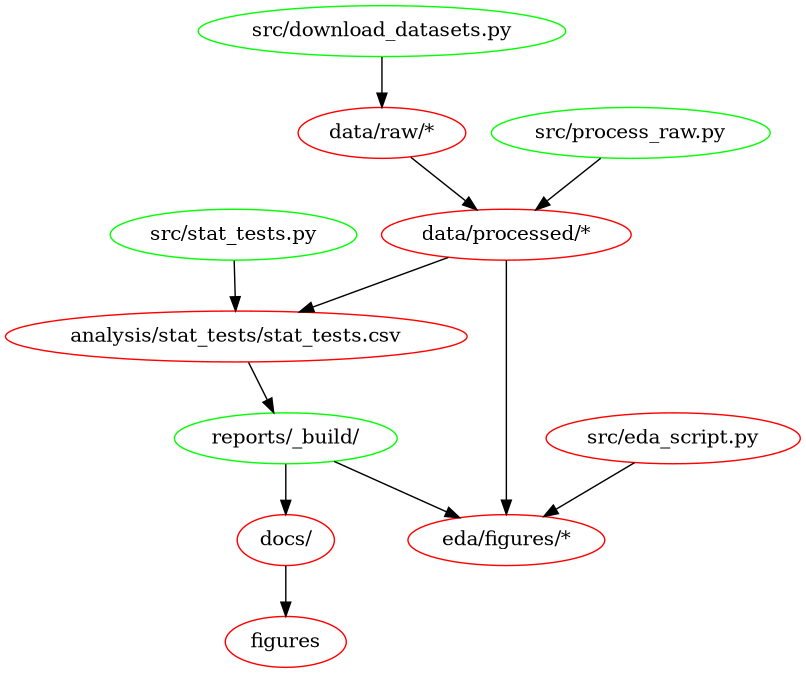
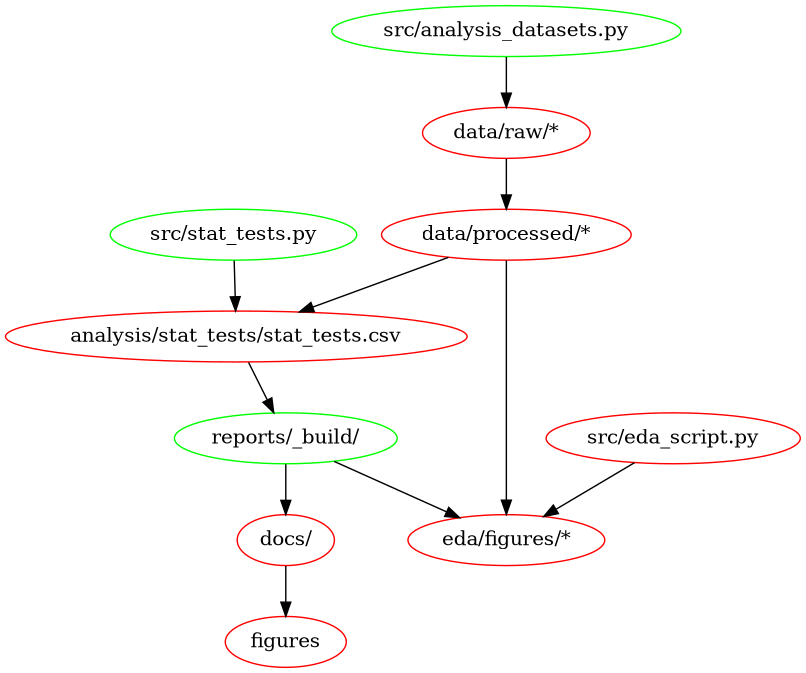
(382, 31) -> (506, 31)
(631, 133) -> none
